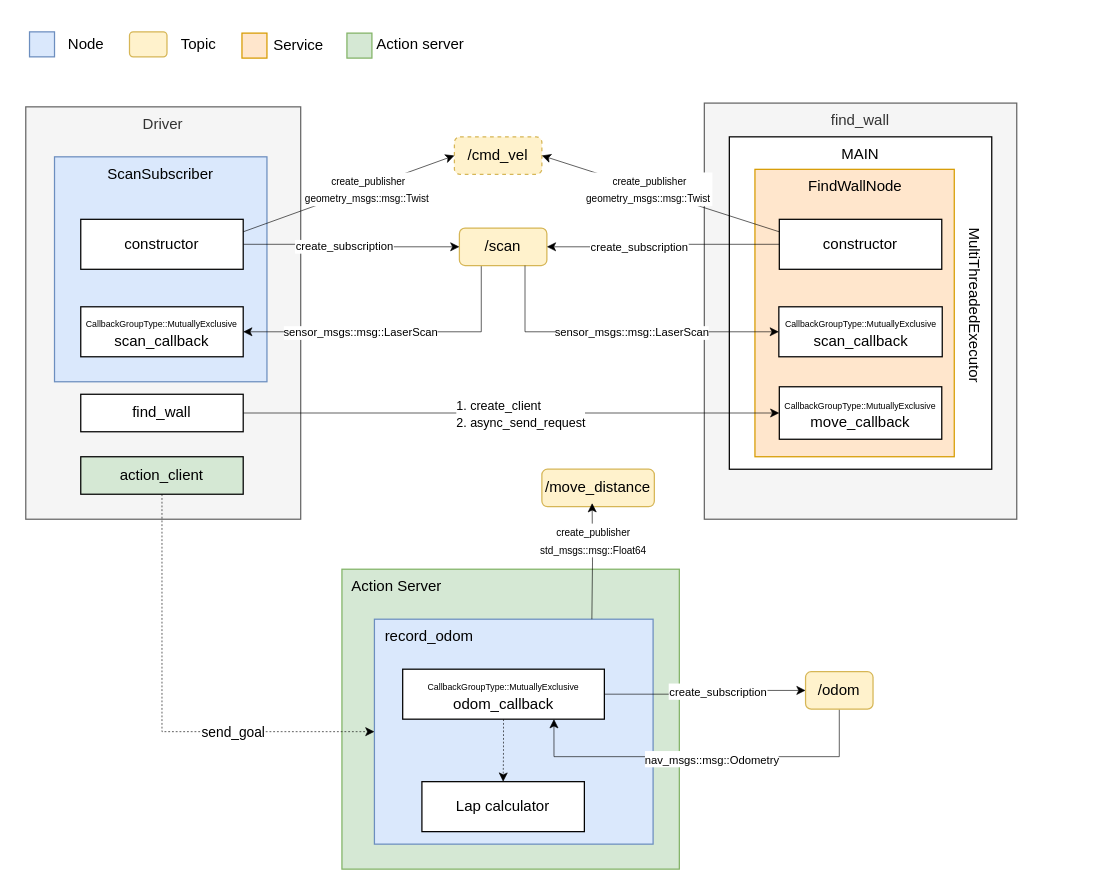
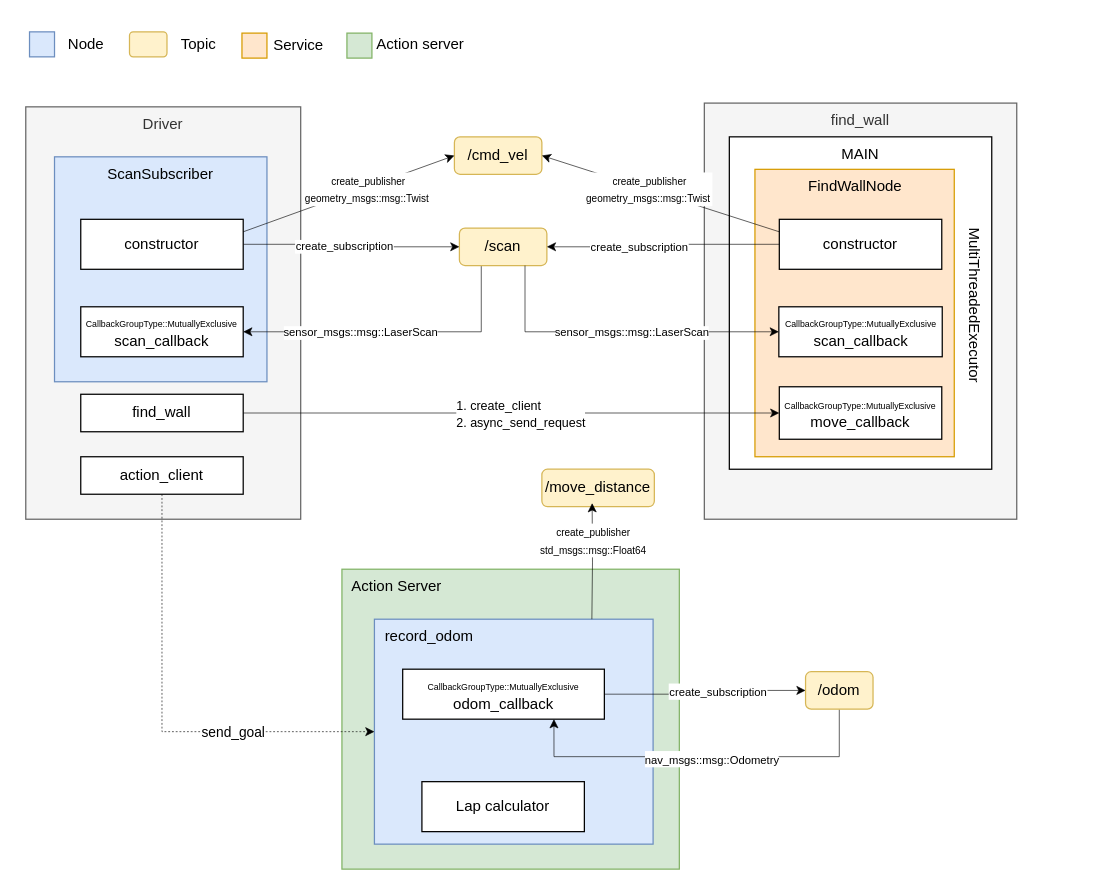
(498, 156) -> (498, 156)
(162, 476) -> (162, 476)
(504, 747) -> none
